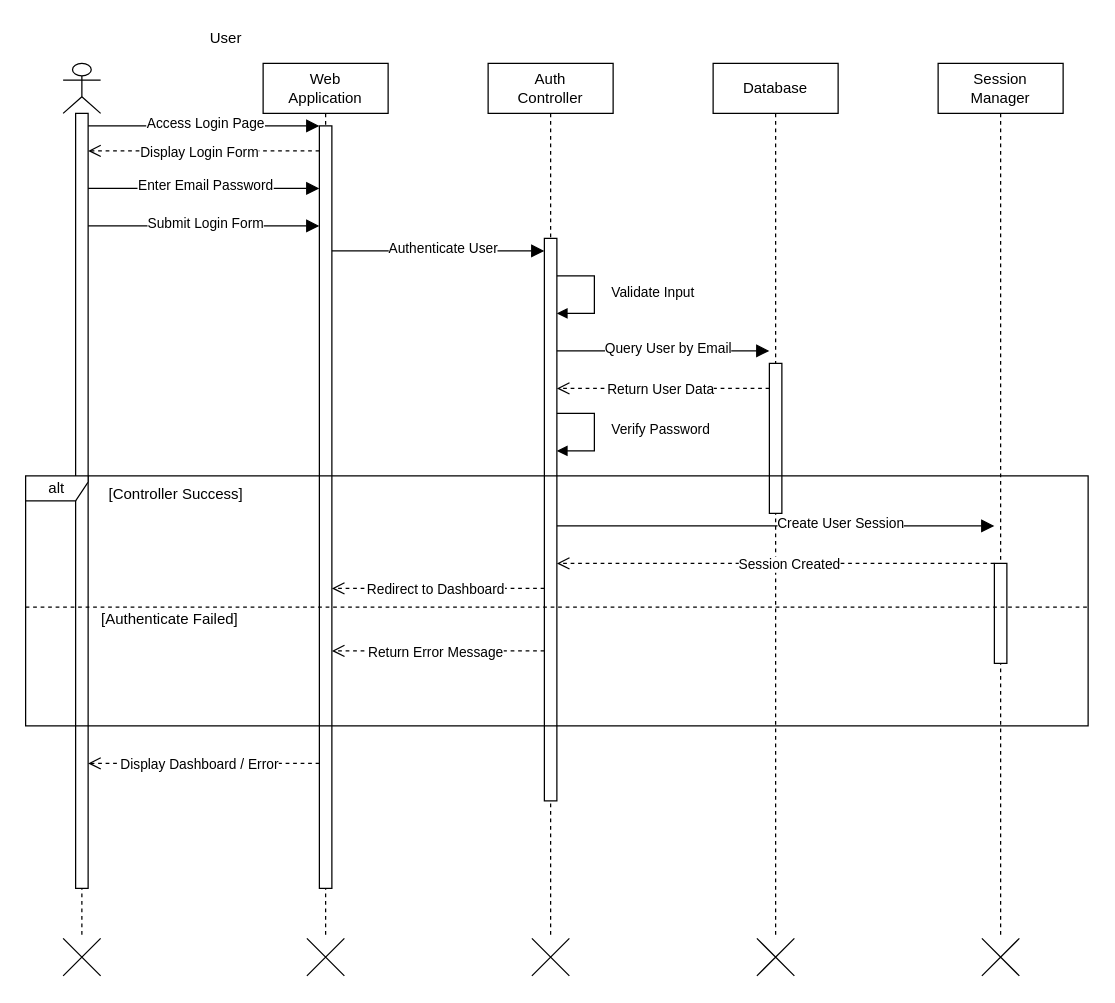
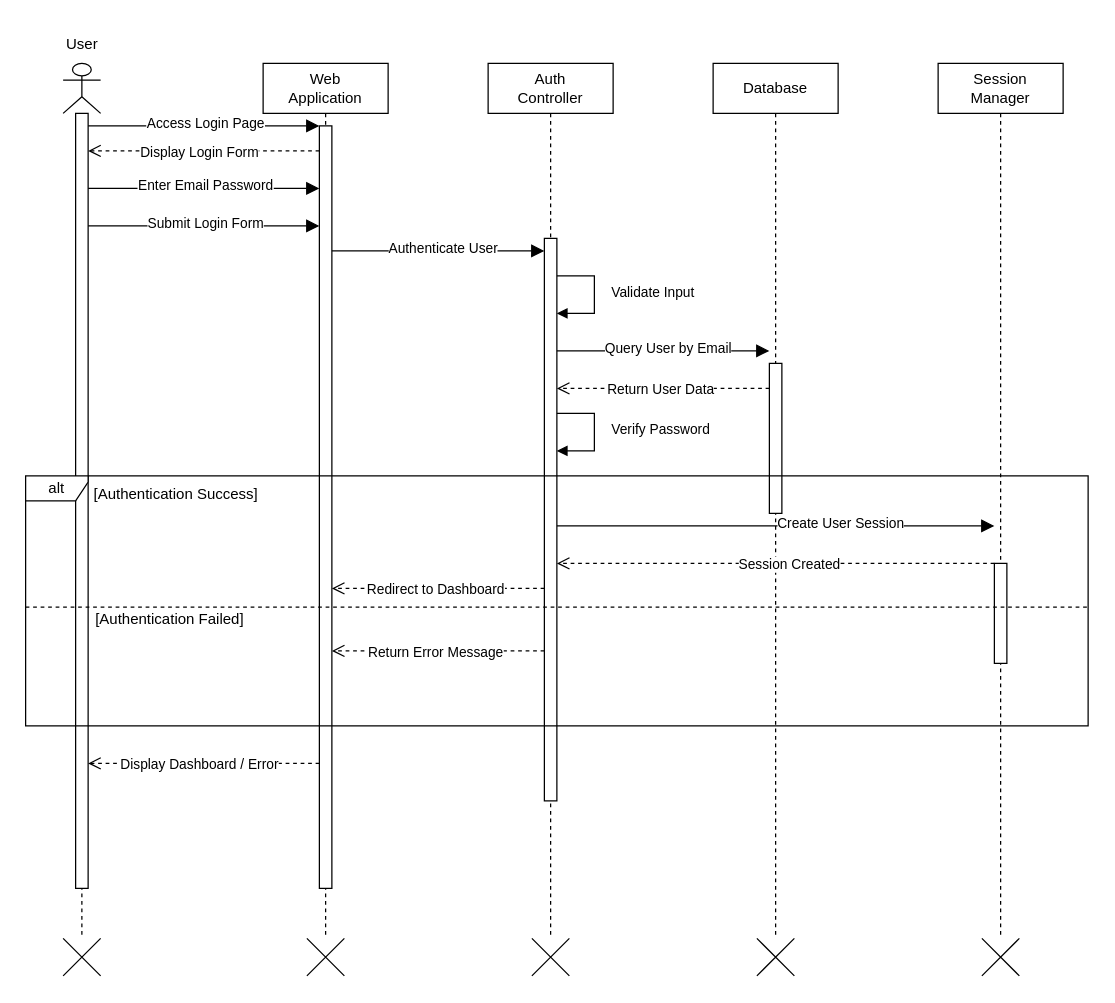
(226, 38) -> (82, 44)
(176, 494) -> (176, 494)
(170, 619) -> (170, 619)
